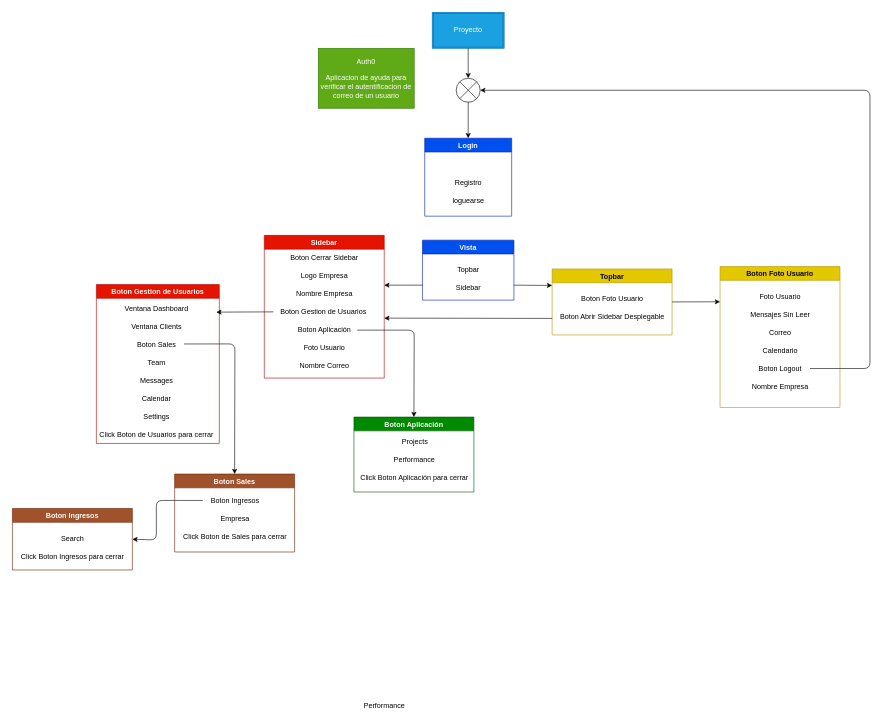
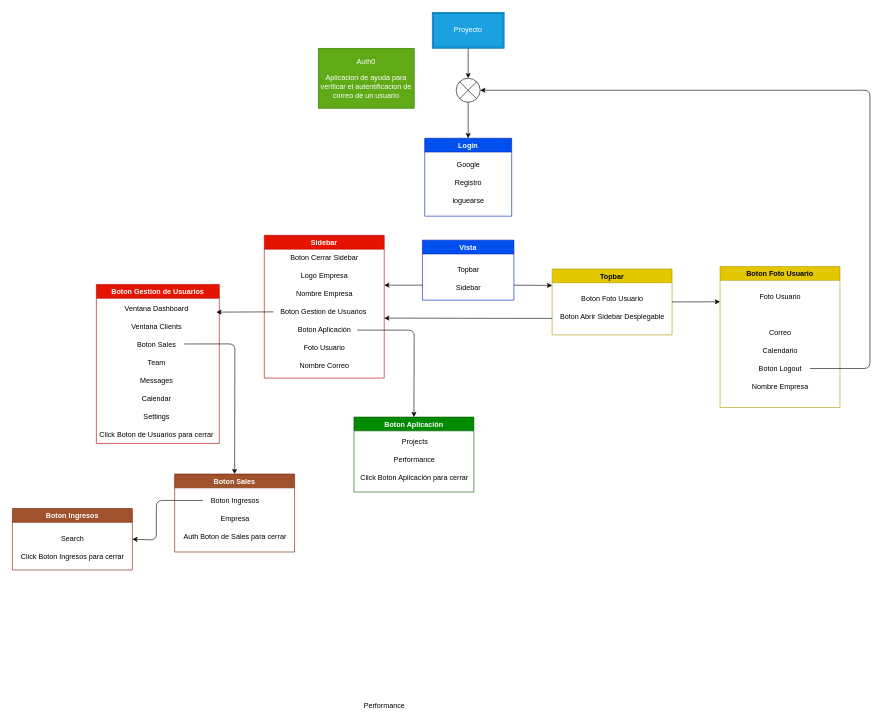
none -> (468, 165)
(780, 315) -> none
(235, 537) -> (235, 537)
